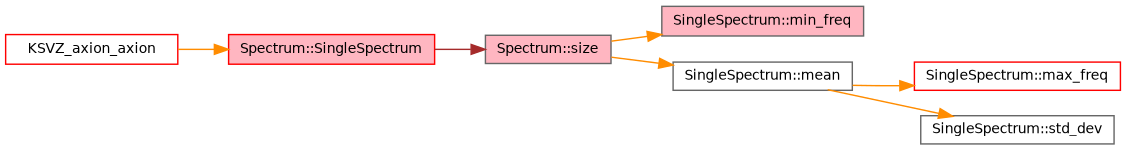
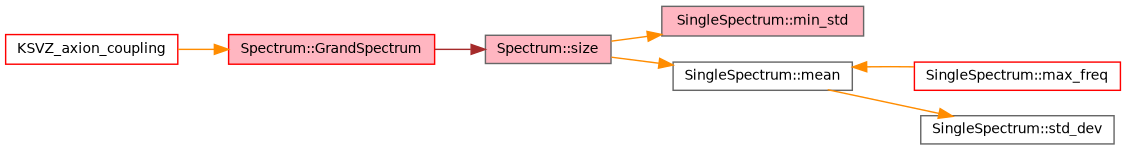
(763, 21) -> (763, 21)
(92, 49) -> (92, 49)
(332, 49) -> (332, 49)
(876, 86) -> (890, 67)
